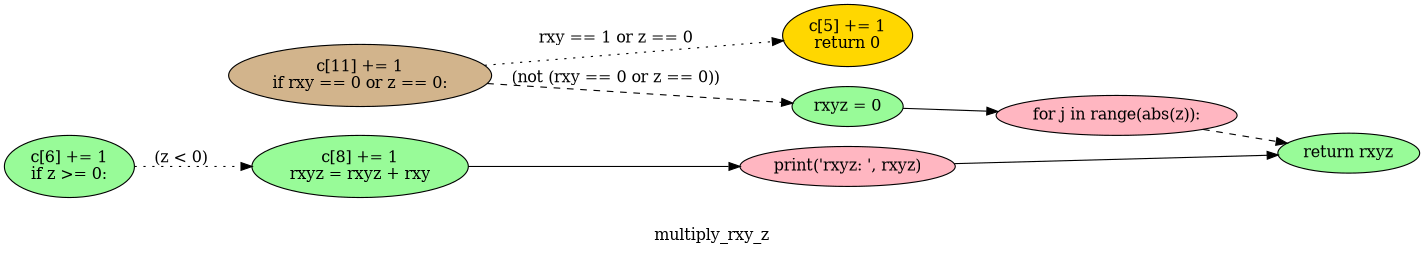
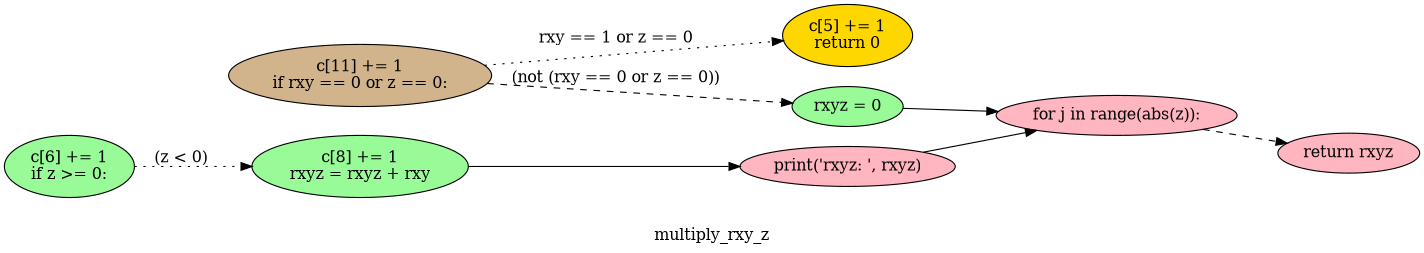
(1349, 153) -> (1349, 153)
(1111, 159) -> (974, 142)
